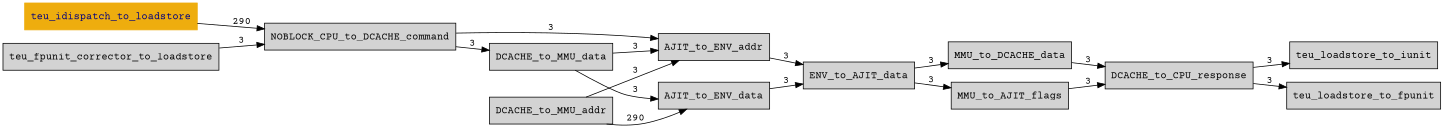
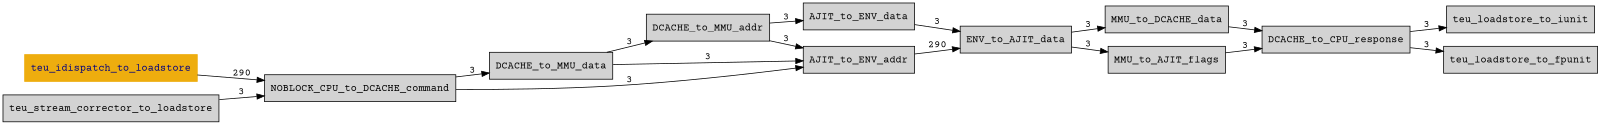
(786, 56) -> (937, 44)
(111, 57) -> (111, 108)
(615, 91) -> (626, 48)
(636, 118) -> (786, 17)
